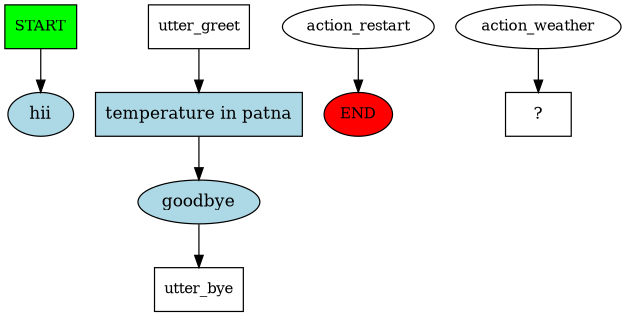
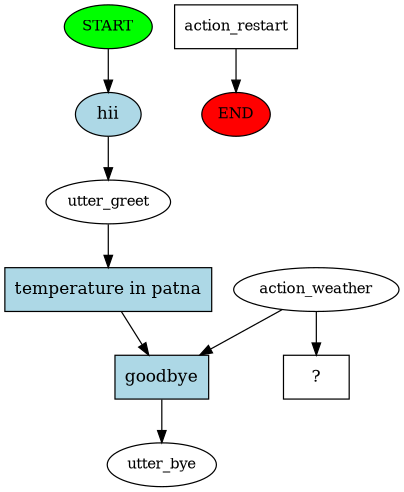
(41, 27) -> (108, 27)
(199, 27) -> (108, 202)
(358, 27) -> (236, 27)
none -> (108, 152)
(199, 202) -> (162, 377)
(199, 290) -> (162, 465)
none -> (246, 329)
